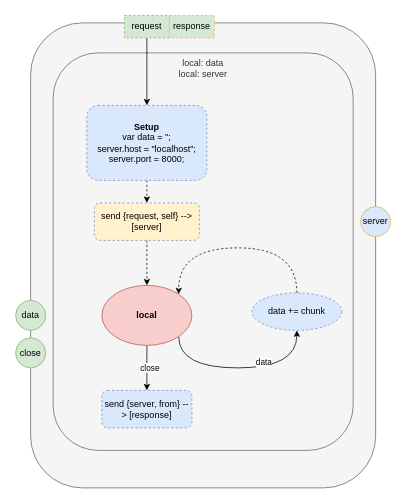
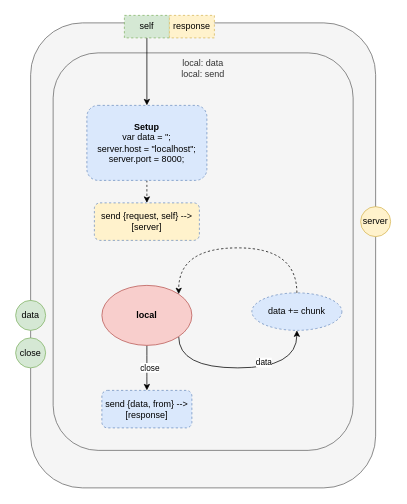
(147, 27) -> (147, 27)
(192, 27) -> (192, 27)
(203, 69) -> (203, 69)
(375, 222) -> (375, 222)
(147, 278) -> none
(147, 409) -> (147, 409)
